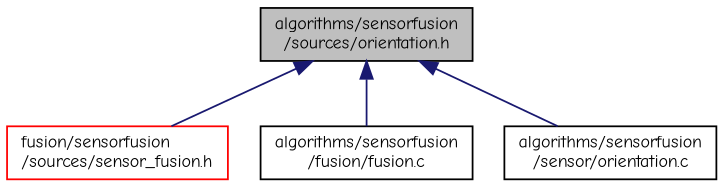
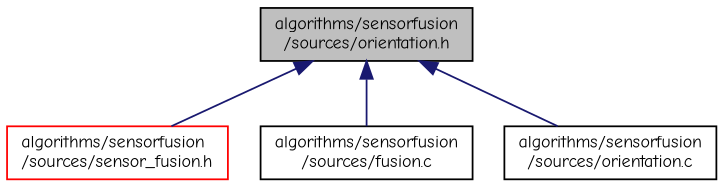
(117, 153) -> (117, 153)
(367, 153) -> (367, 153)
(610, 153) -> (610, 153)
